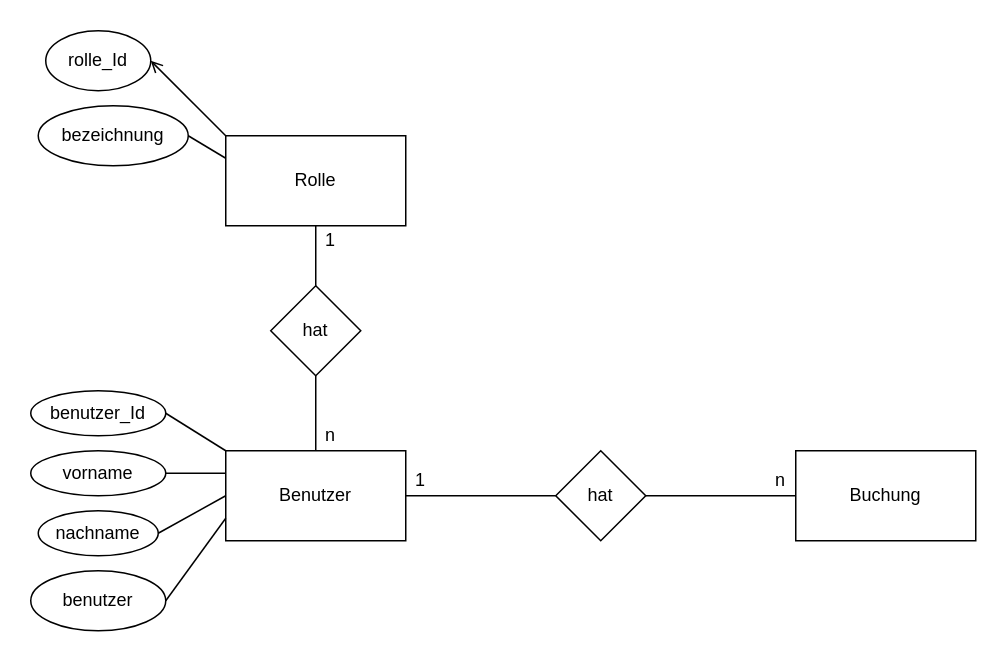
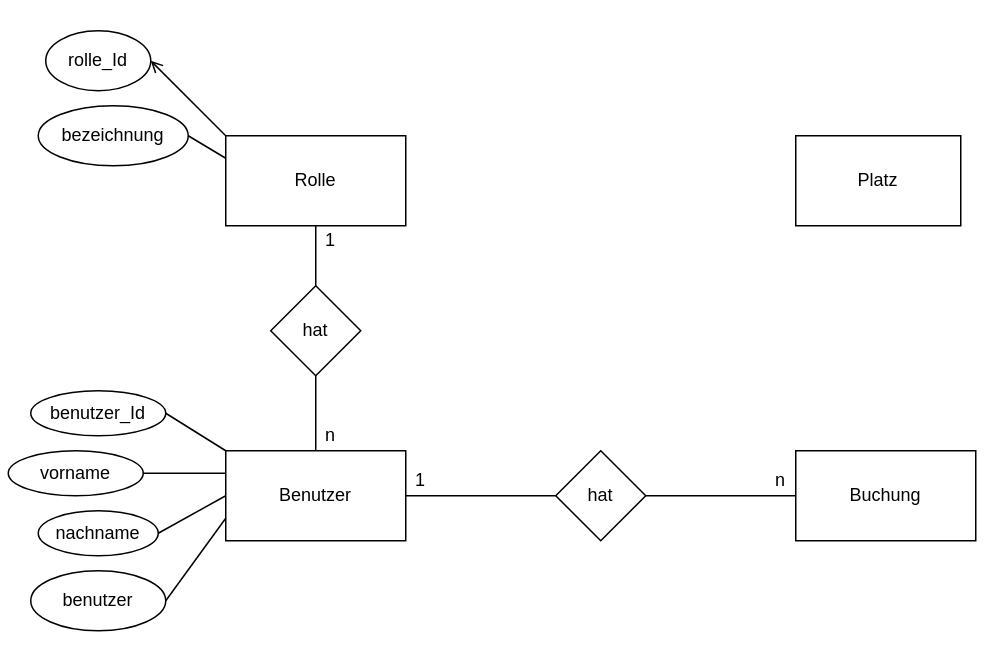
none -> (878, 181)
(98, 473) -> (76, 473)
